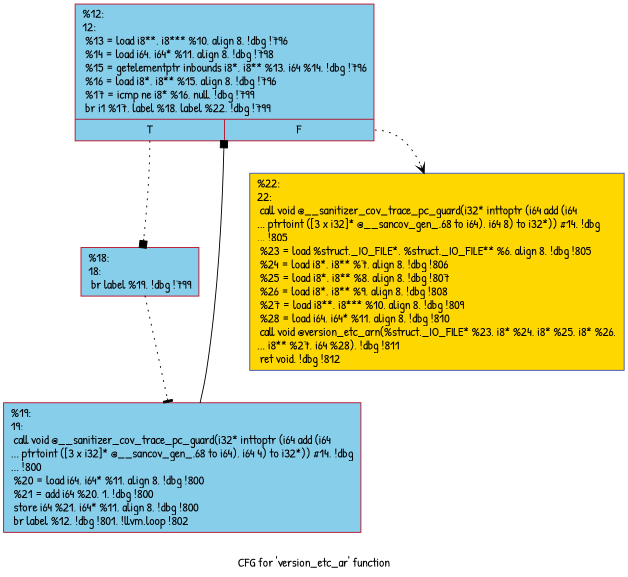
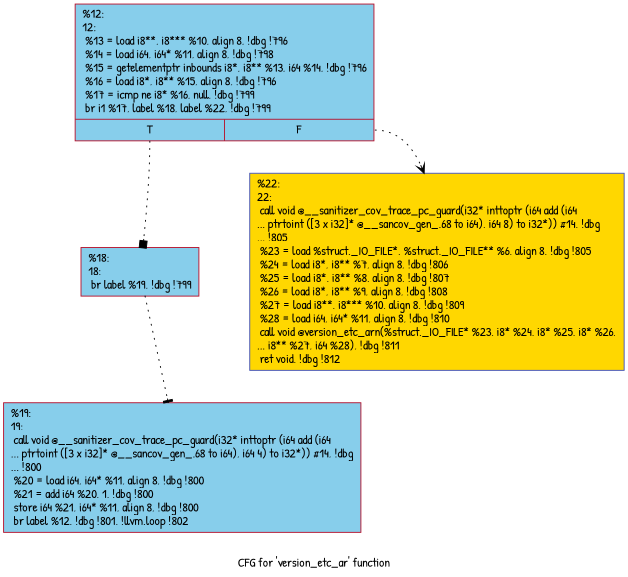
(217, 277) -> none
